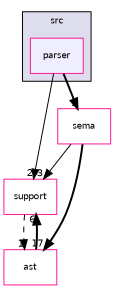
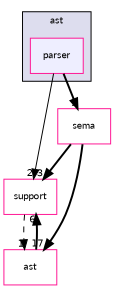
(57, 21) -> (57, 21)
(60, 158) -> (60, 158)
